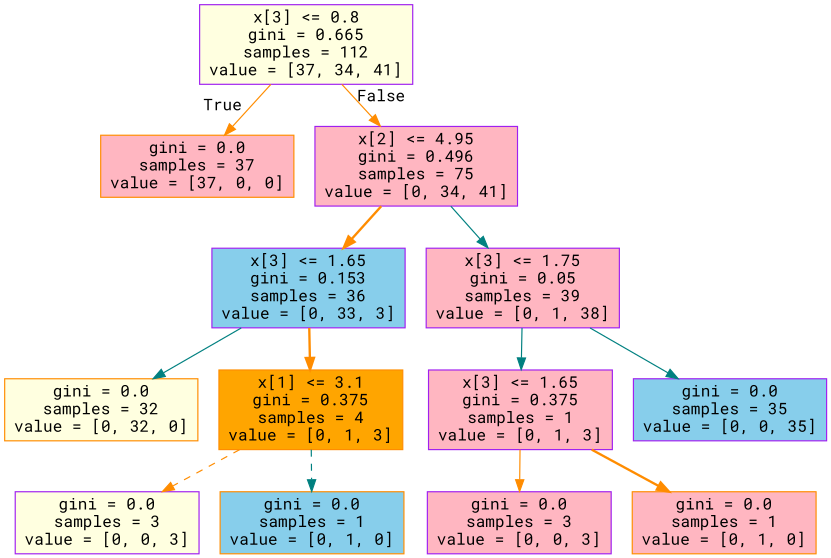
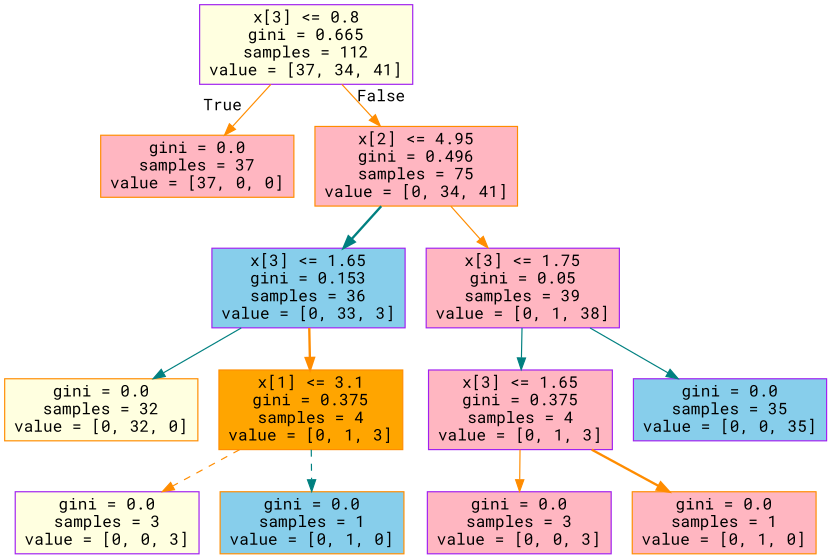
(416, 166) -> (416, 166)
(367, 223) -> (367, 223)
(465, 223) -> (465, 223)
(520, 410) -> (520, 410)
